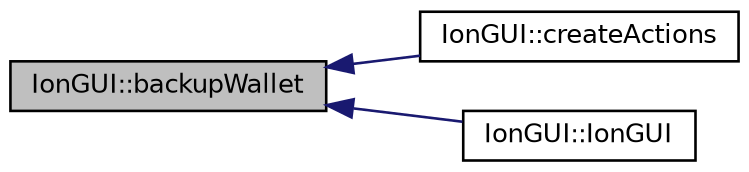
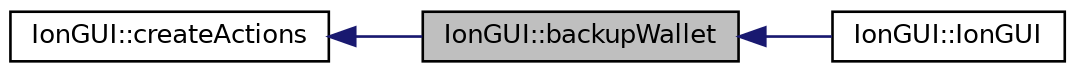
(386, 60) -> (389, 37)
